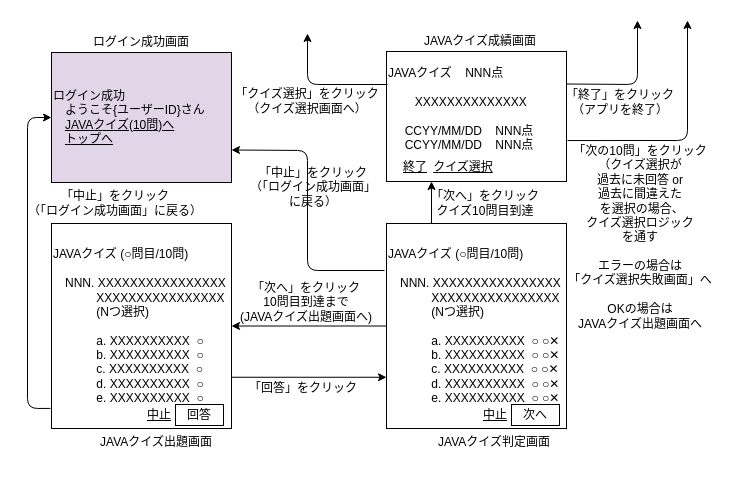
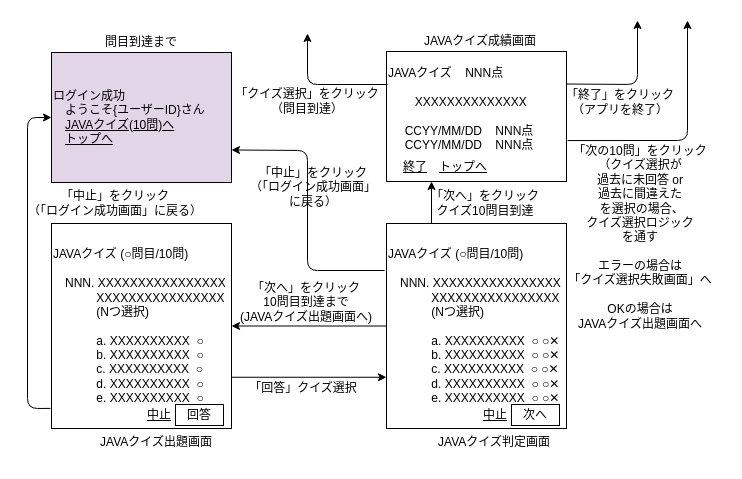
(142, 43) -> (142, 43)
(308, 102) -> (308, 102)
(464, 168) -> (464, 168)
(304, 389) -> (304, 389)
